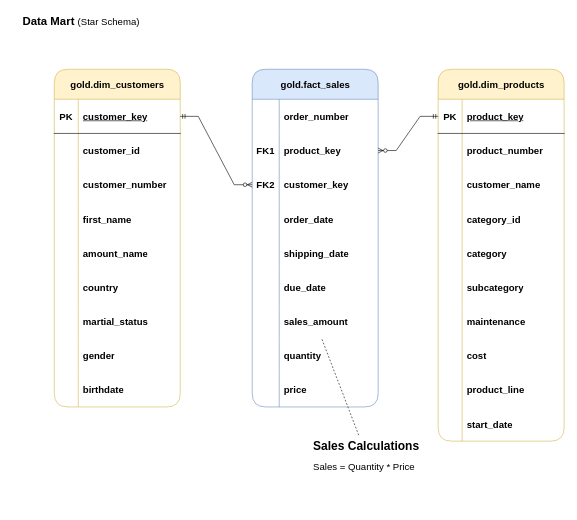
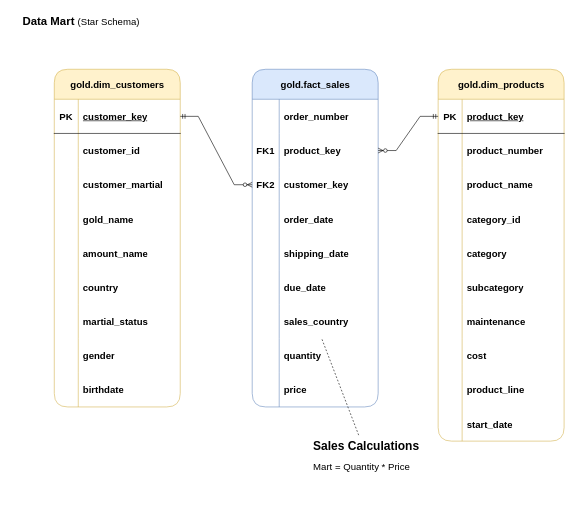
(123, 185) -> (124, 185)
(502, 185) -> (499, 185)
(109, 219) -> (106, 219)
(315, 322) -> (318, 322)
(348, 447) -> (347, 447)
